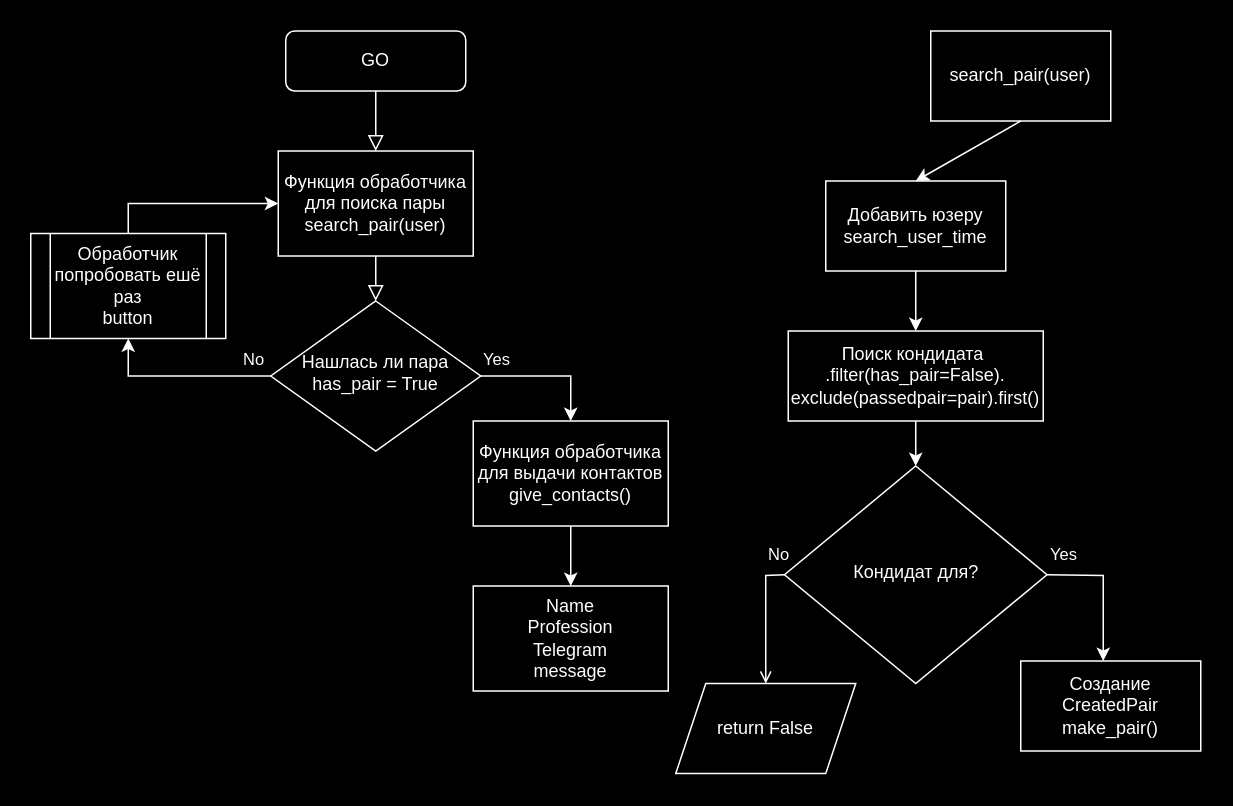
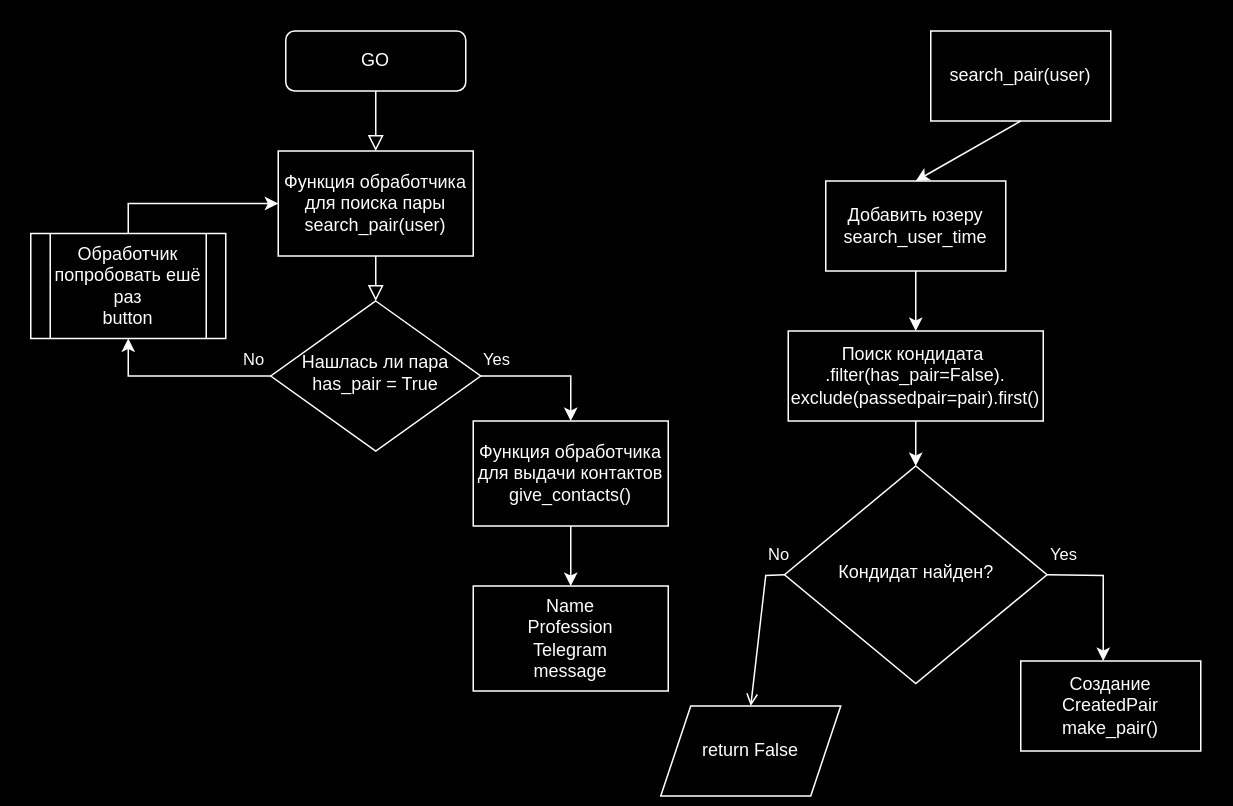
(917, 572) -> (917, 572)
(766, 728) -> (751, 751)
